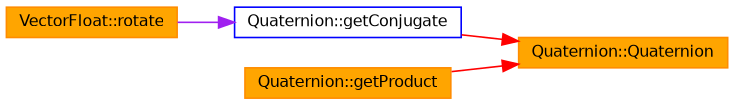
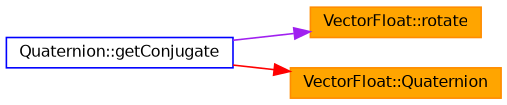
(198, 22) -> (263, 37)
(623, 53) -> (396, 83)
(348, 83) -> none
